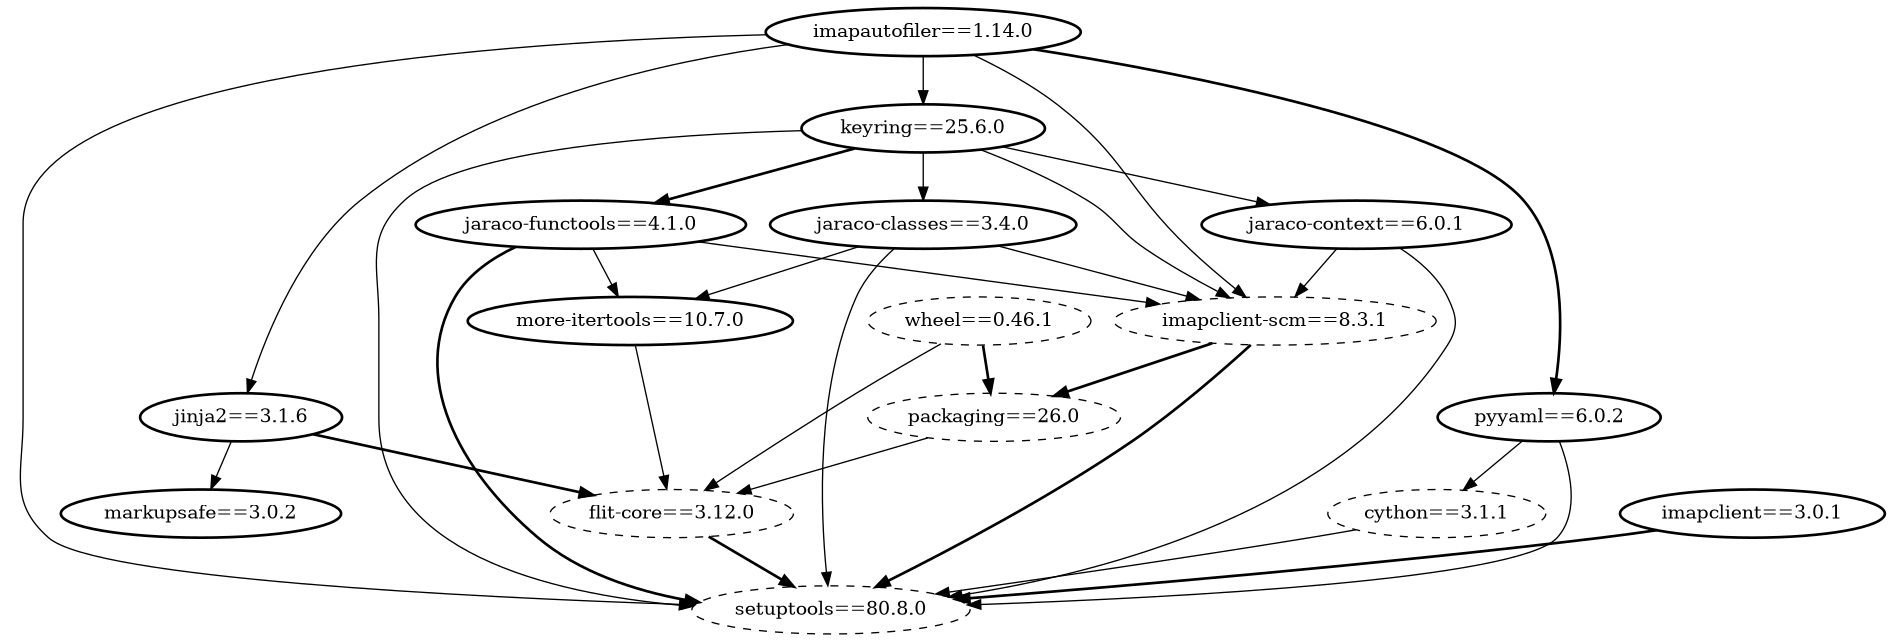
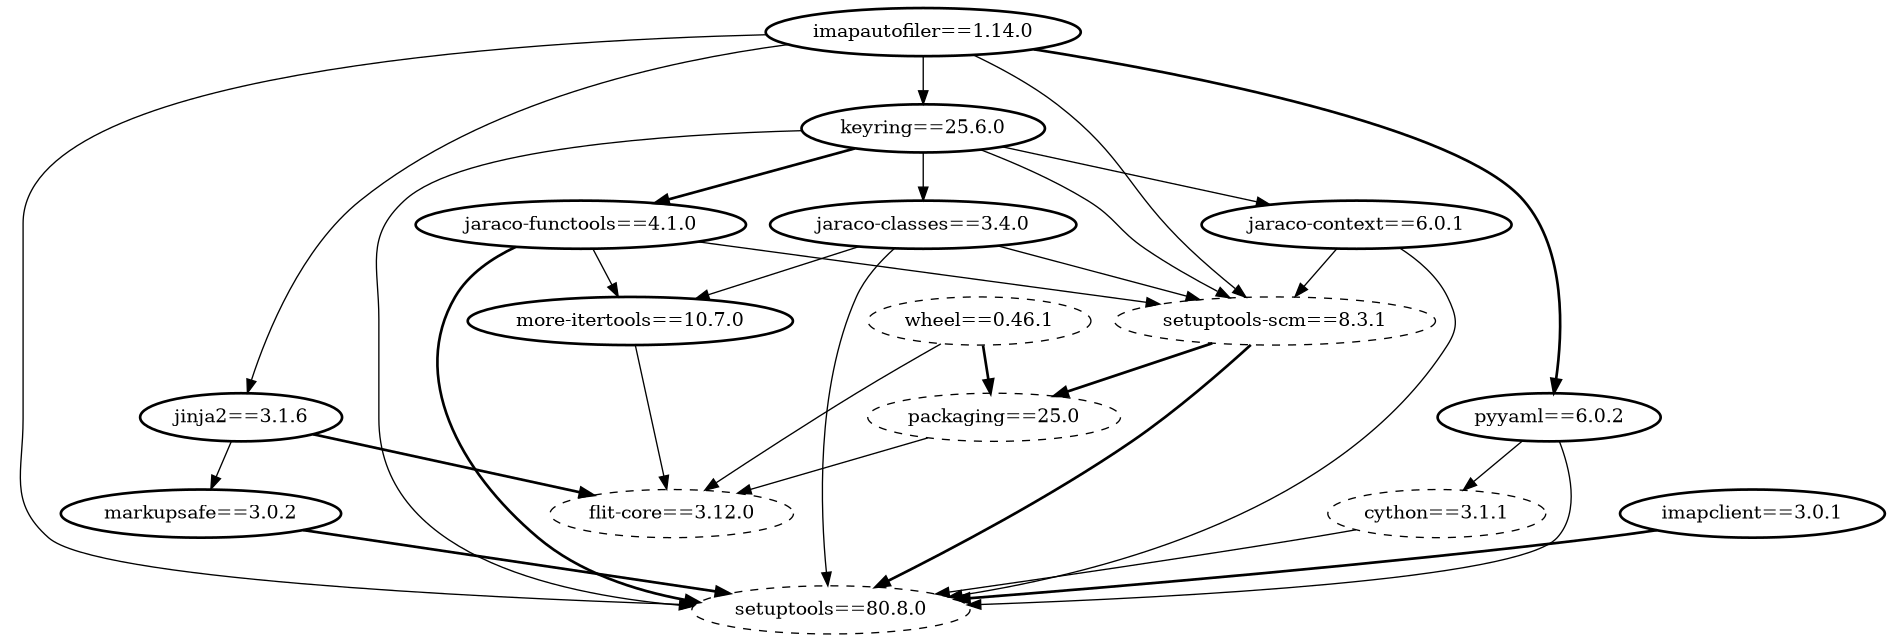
(1275, 321) -> (1275, 321)
(994, 417) -> (994, 417)
(745, 558) -> (520, 562)
